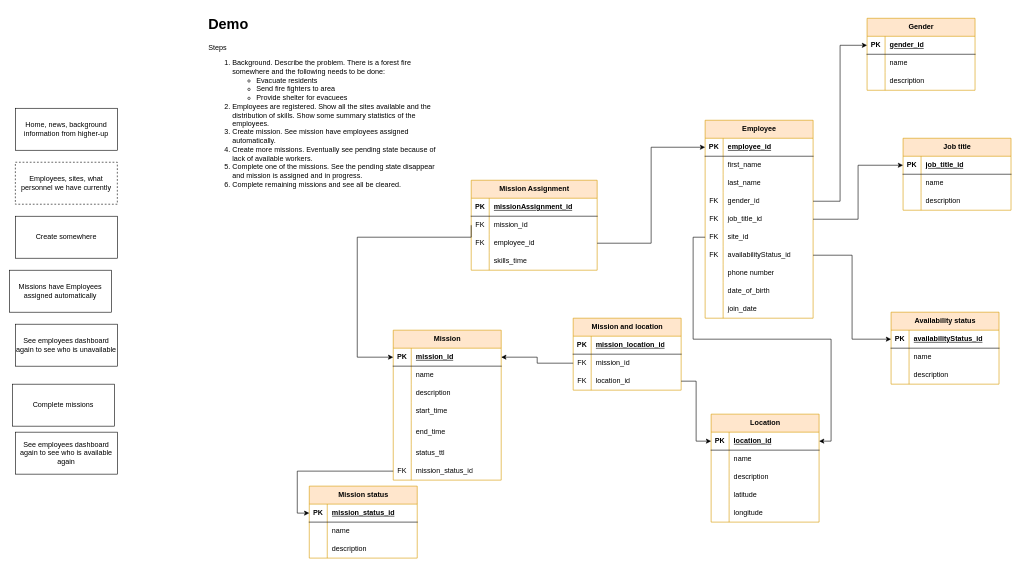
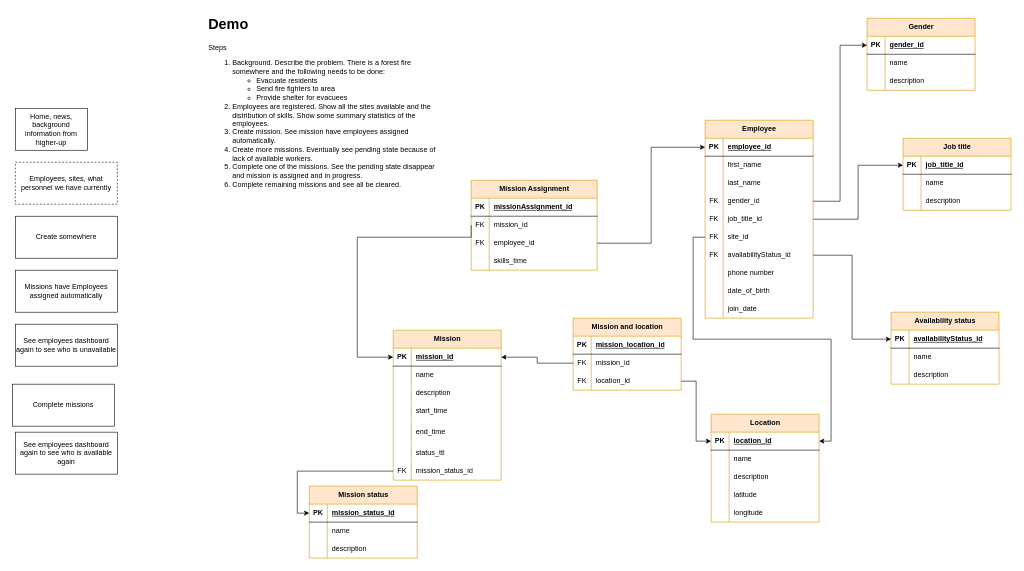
(66, 129) -> (51, 129)
(60, 291) -> (66, 291)
